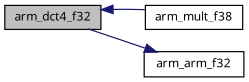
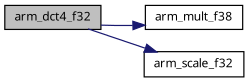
(129, 9) -> (117, 25)
(194, 64) -> (194, 64)
